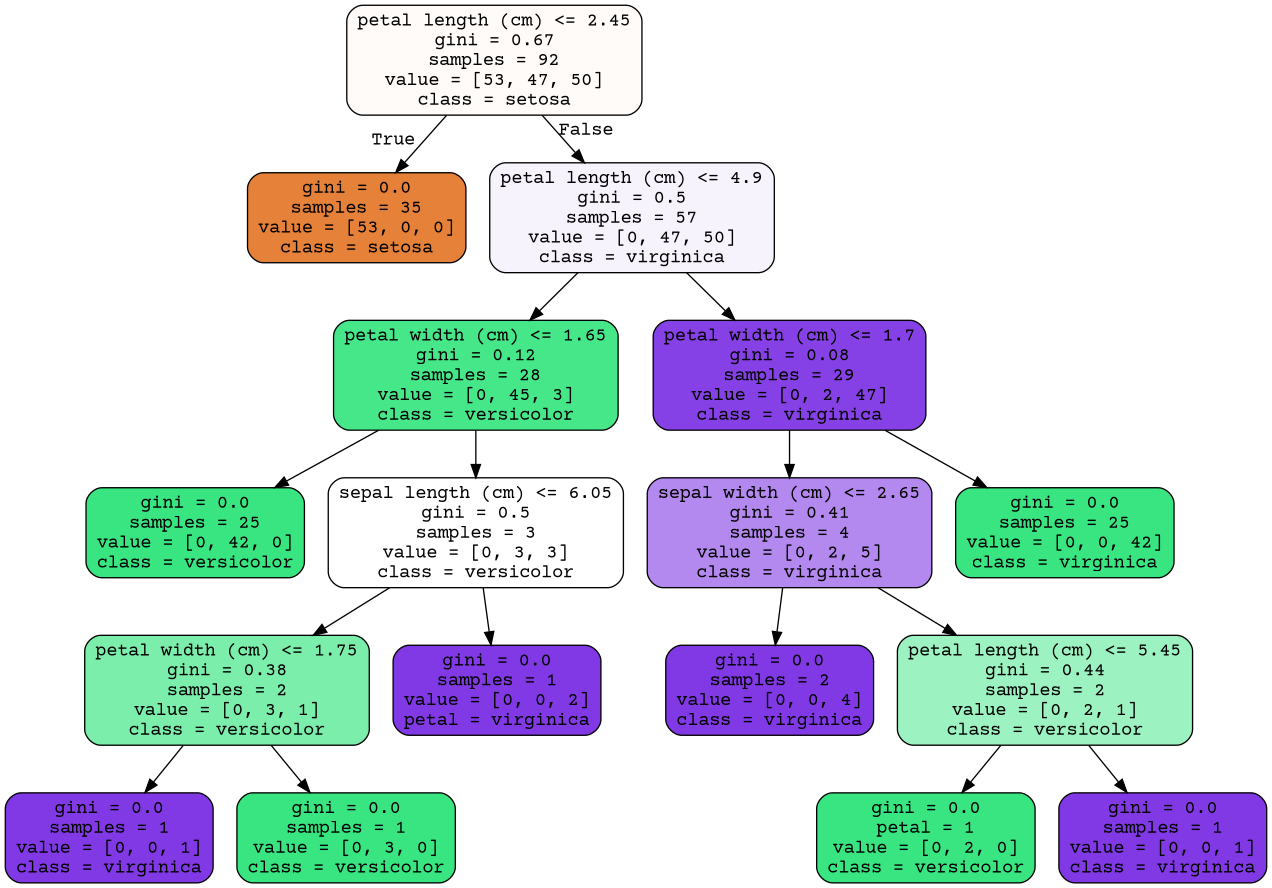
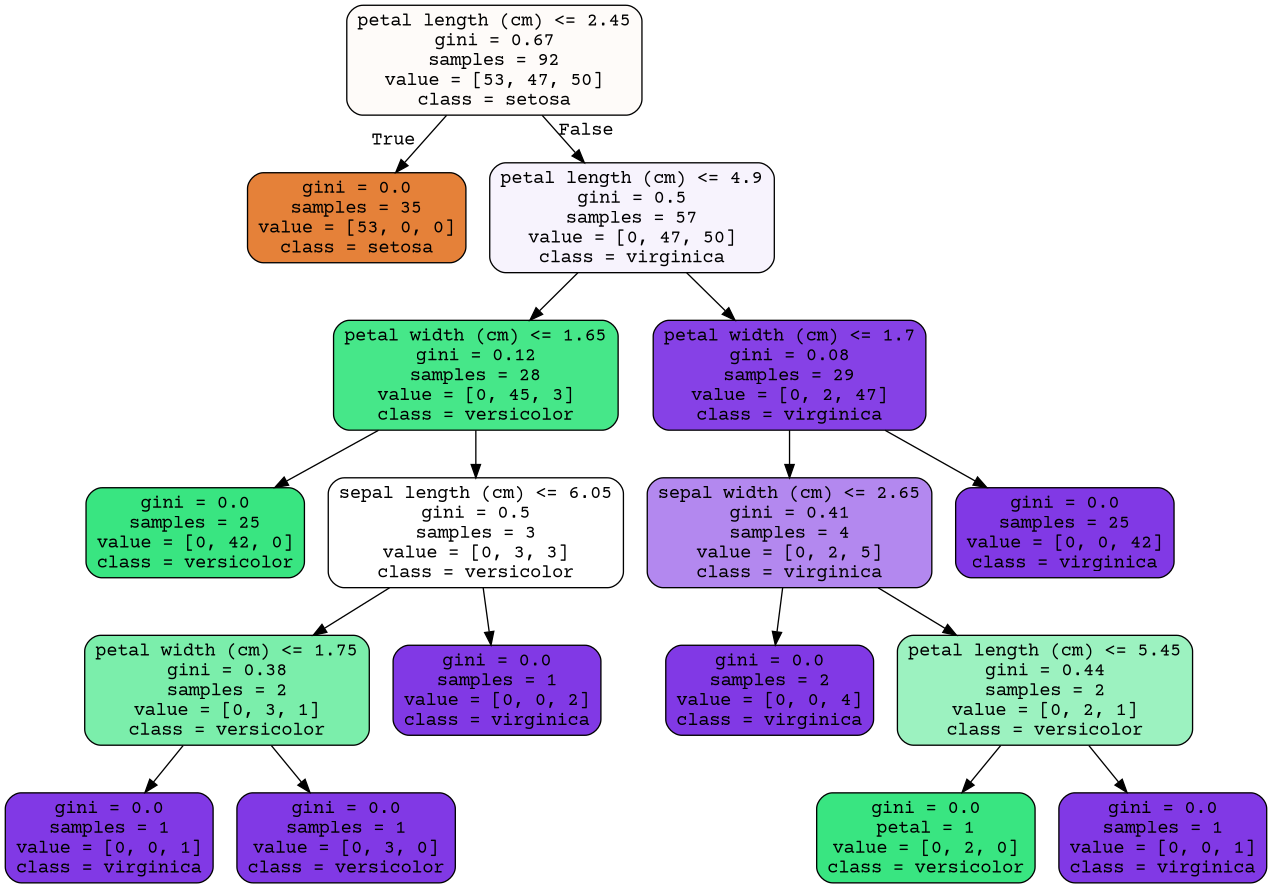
(1065, 533) -> (1065, 533)
(497, 690) -> (497, 690)
(346, 838) -> (346, 838)
